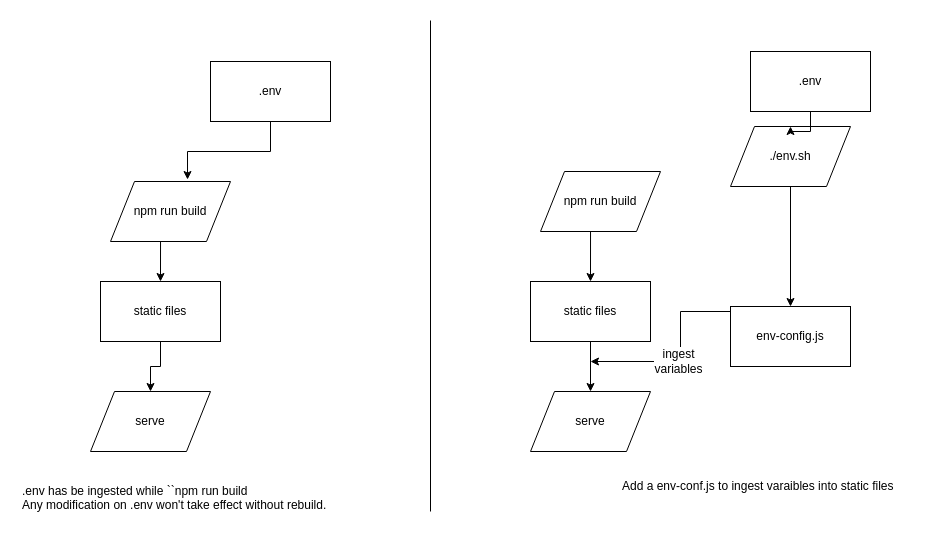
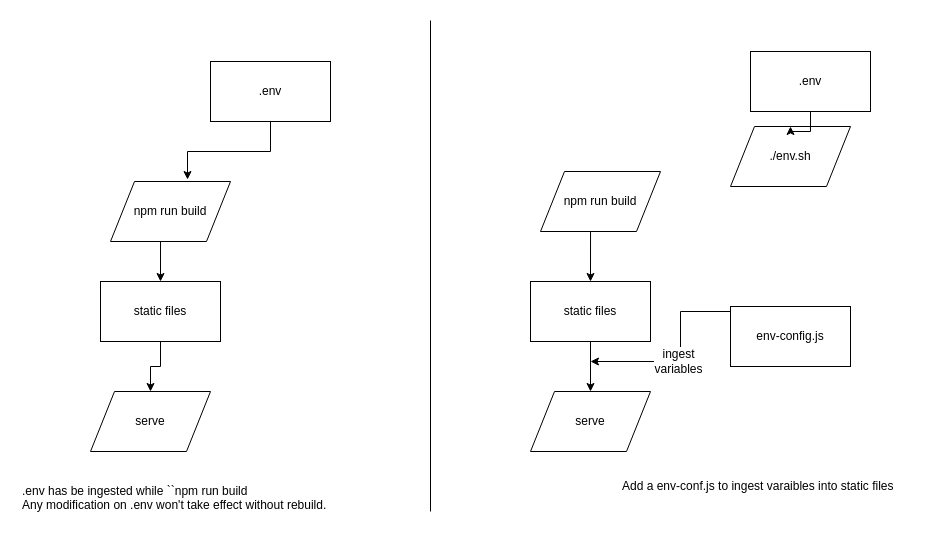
(791, 243) -> none
